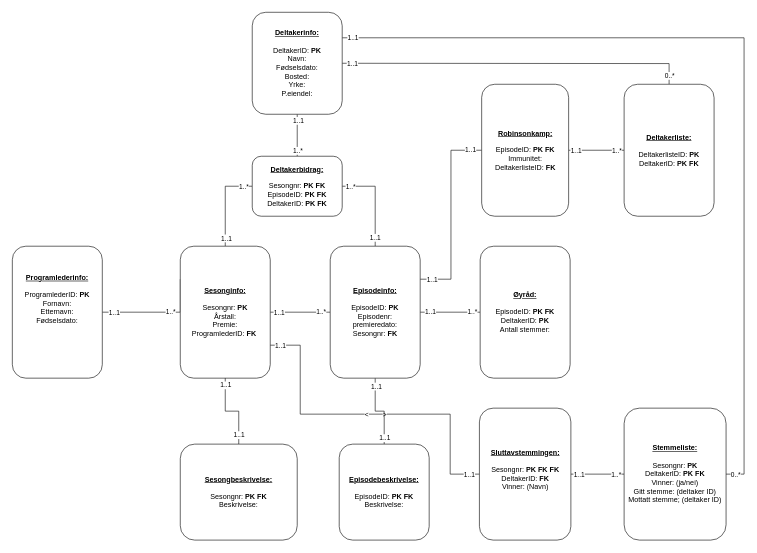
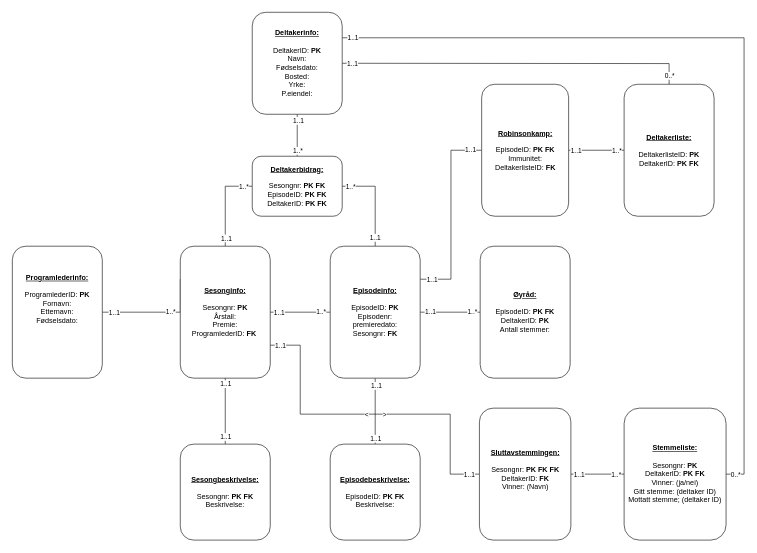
(239, 492) -> (225, 492)
(384, 492) -> (375, 492)
